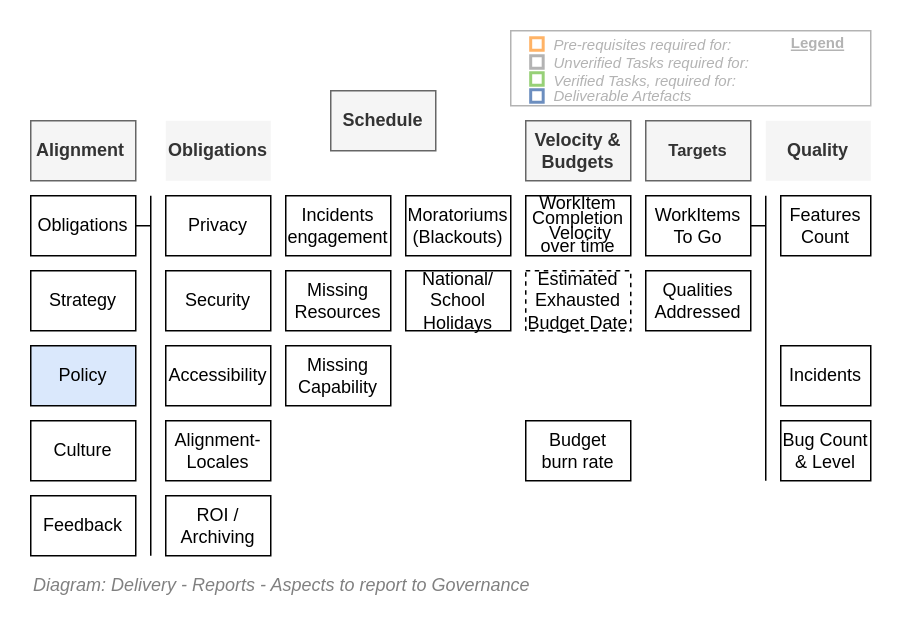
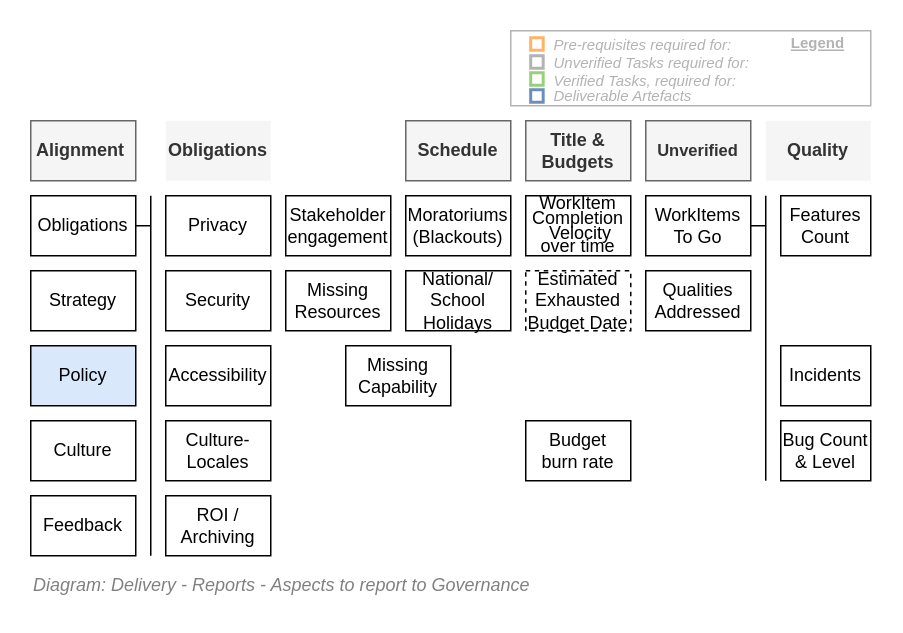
(383, 121) -> (458, 151)
(578, 151) -> (578, 151)
(698, 151) -> (698, 151)
(338, 226) -> (338, 226)
(338, 376) -> (398, 376)
(218, 451) -> (218, 451)
